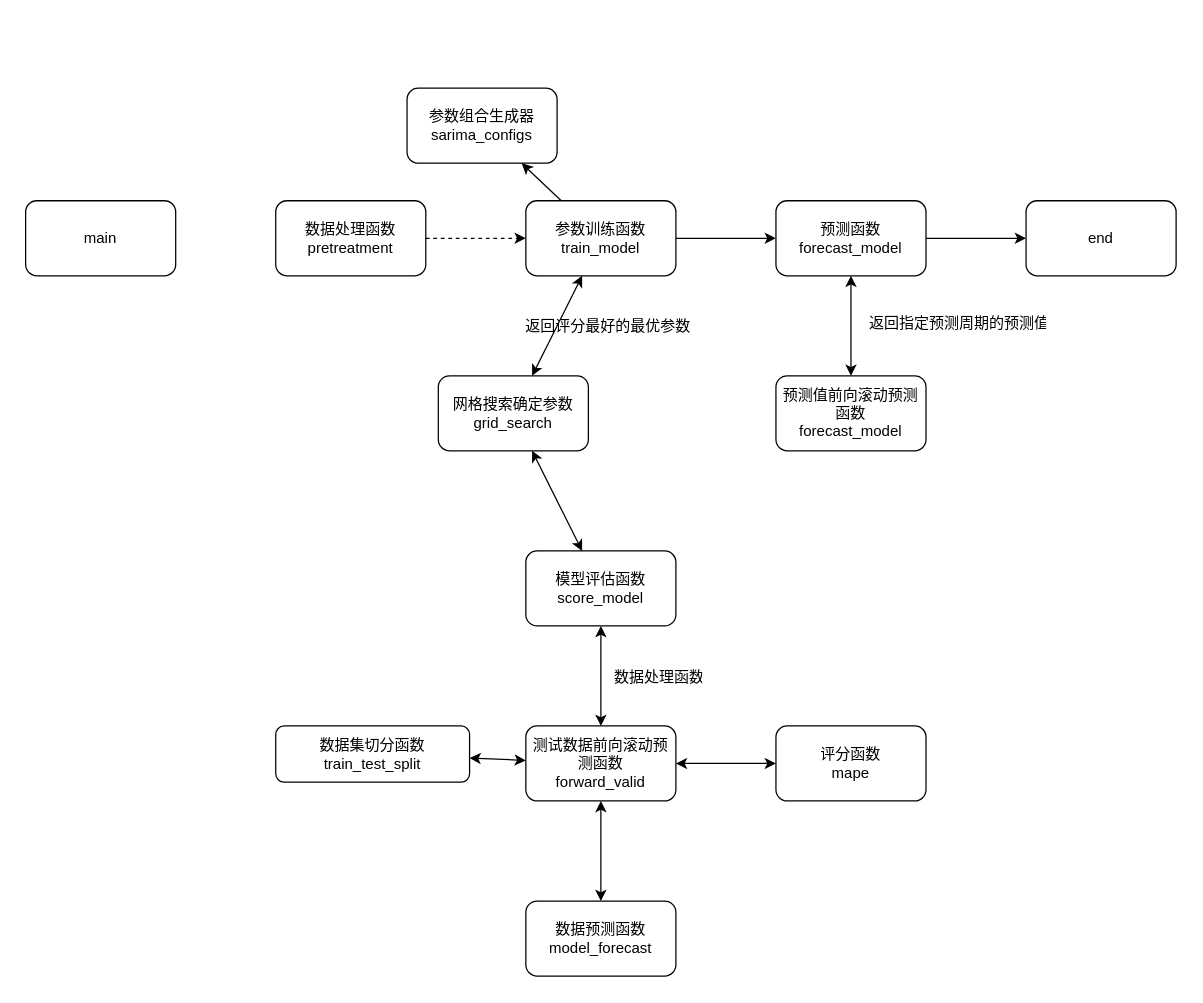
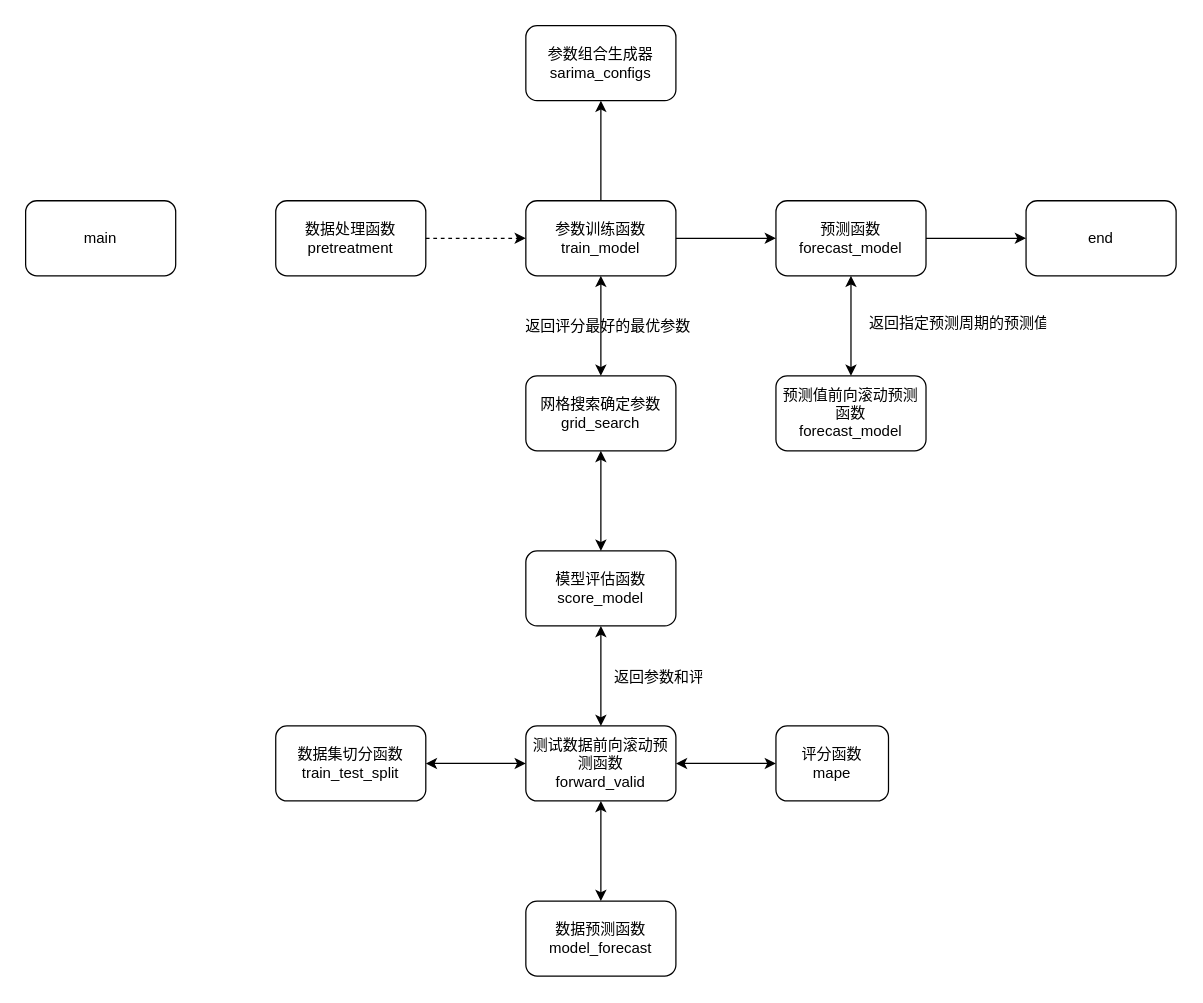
(482, 126) -> (601, 63)
(513, 413) -> (601, 413)
(659, 676) -> (674, 676)
(373, 754) -> (351, 763)
(851, 763) -> (832, 763)
